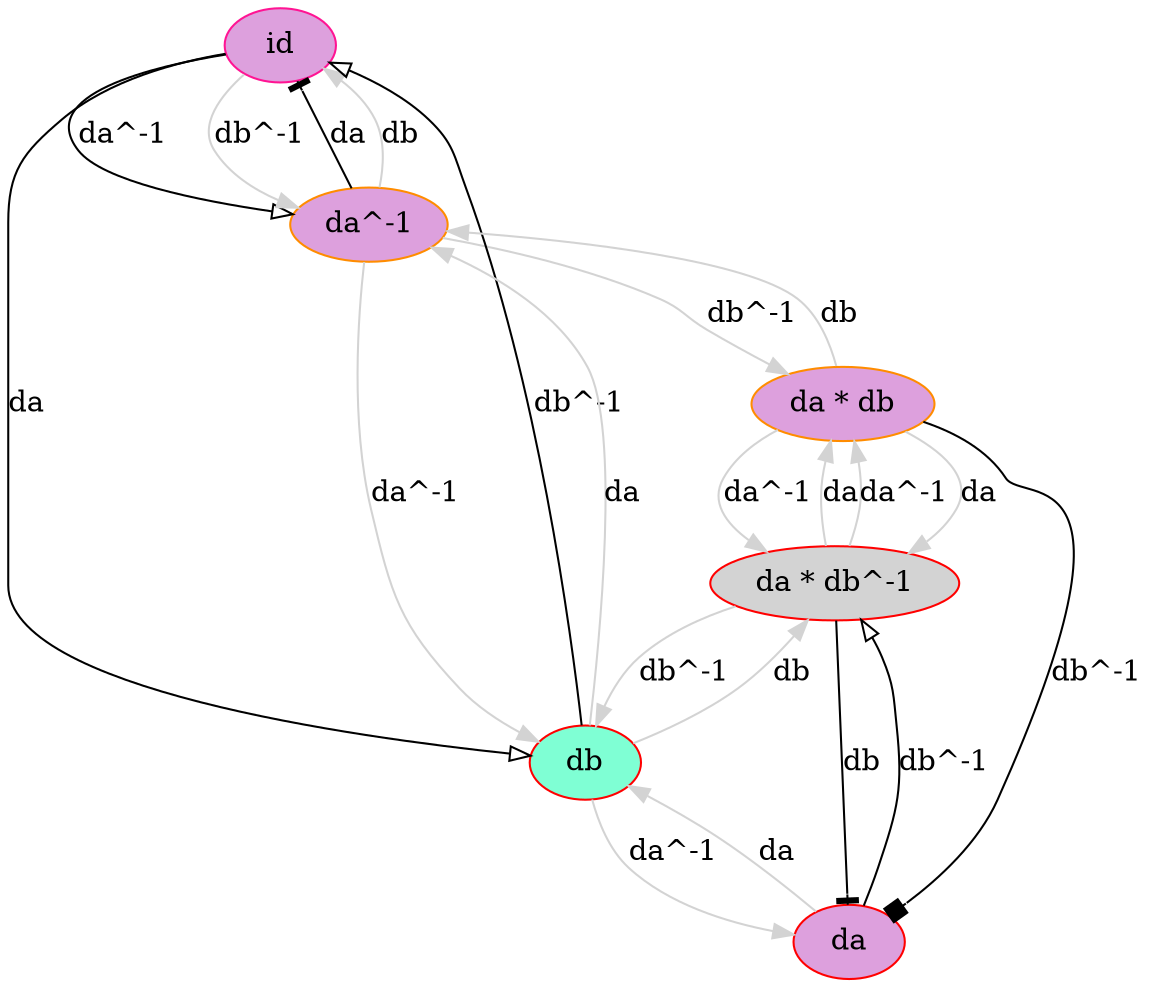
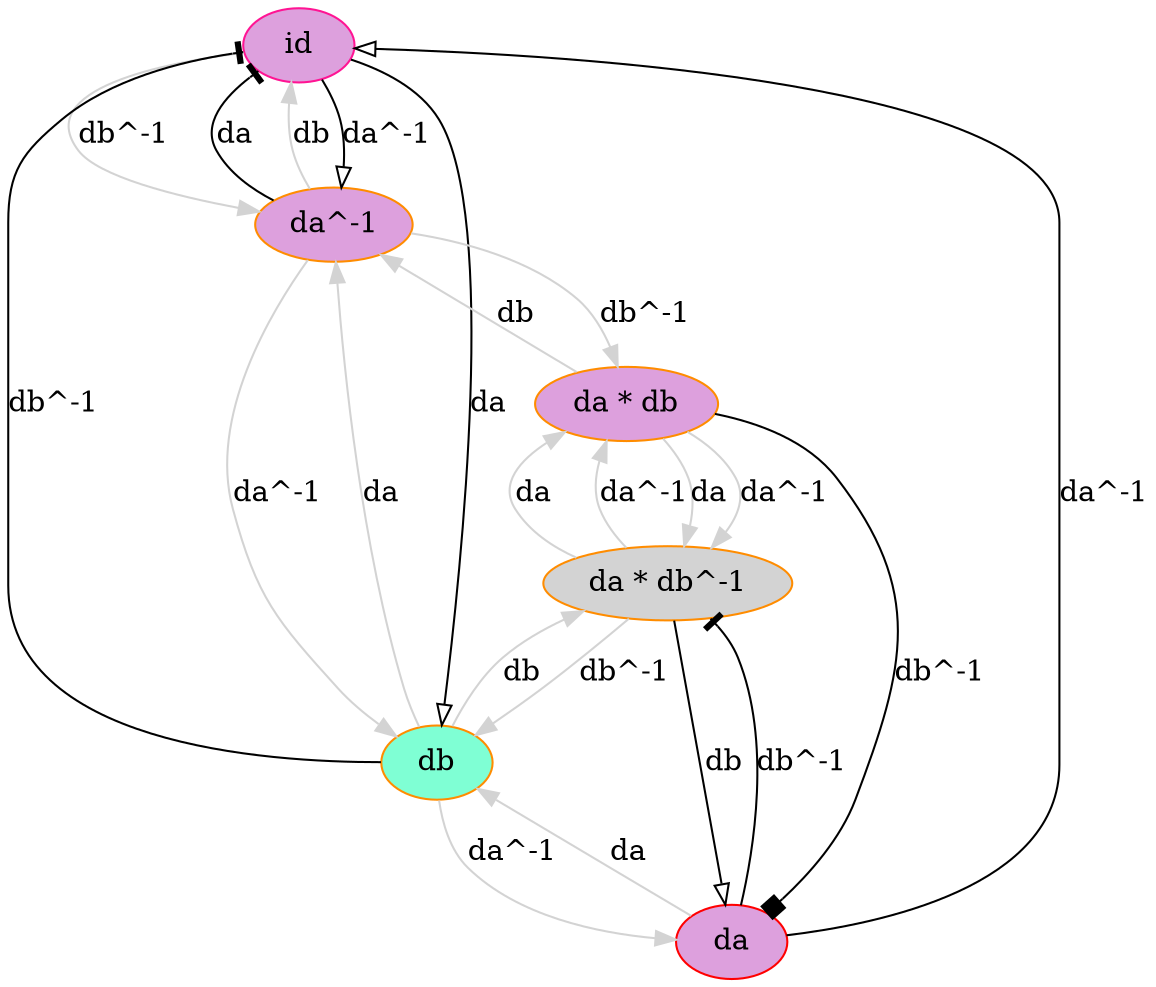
none -> (1059, 301)
(519, 369) -> (8, 477)
(835, 583) -> (668, 583)
(842, 757) -> (698, 752)
(585, 763) -> (437, 763)
(899, 772) -> (757, 762)
